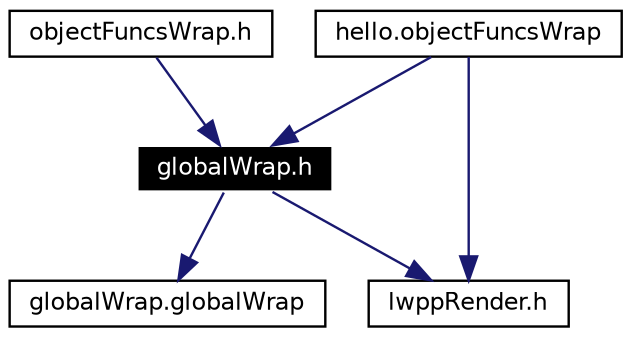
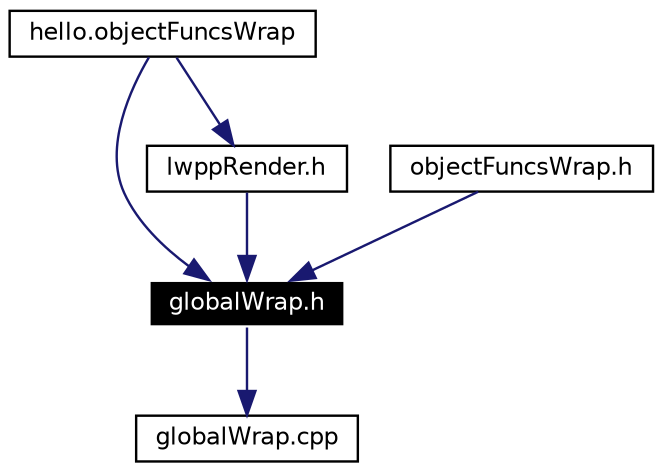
(341, 230) -> (247, 224)
(167, 304) -> (247, 439)
